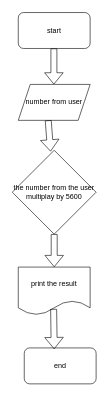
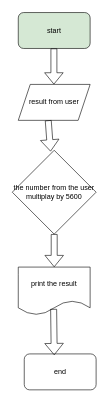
(54, 30) -> (54, 30)
(54, 102) -> (54, 102)
(60, 366) -> (60, 372)
